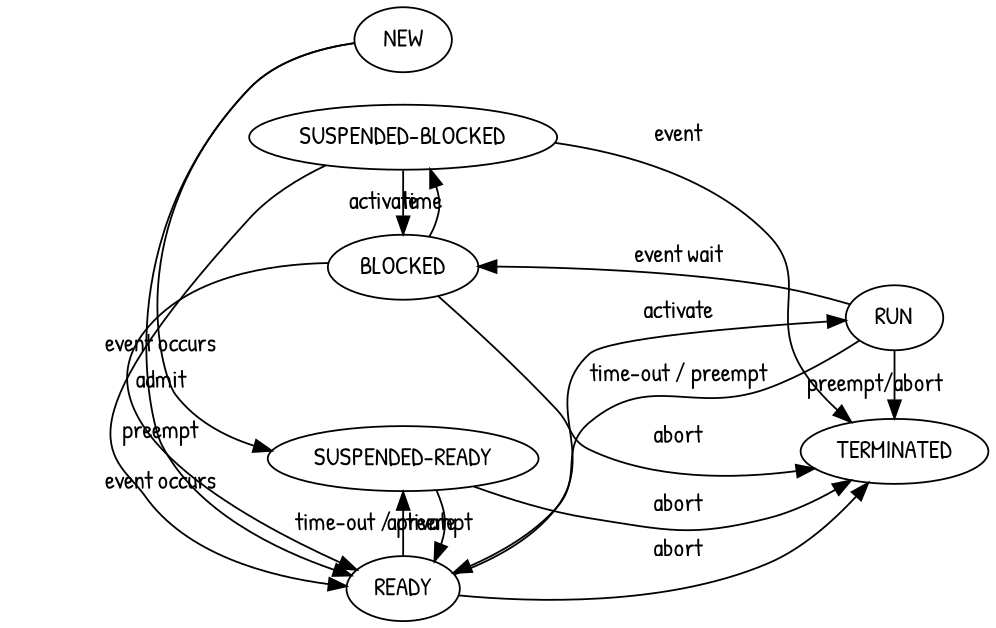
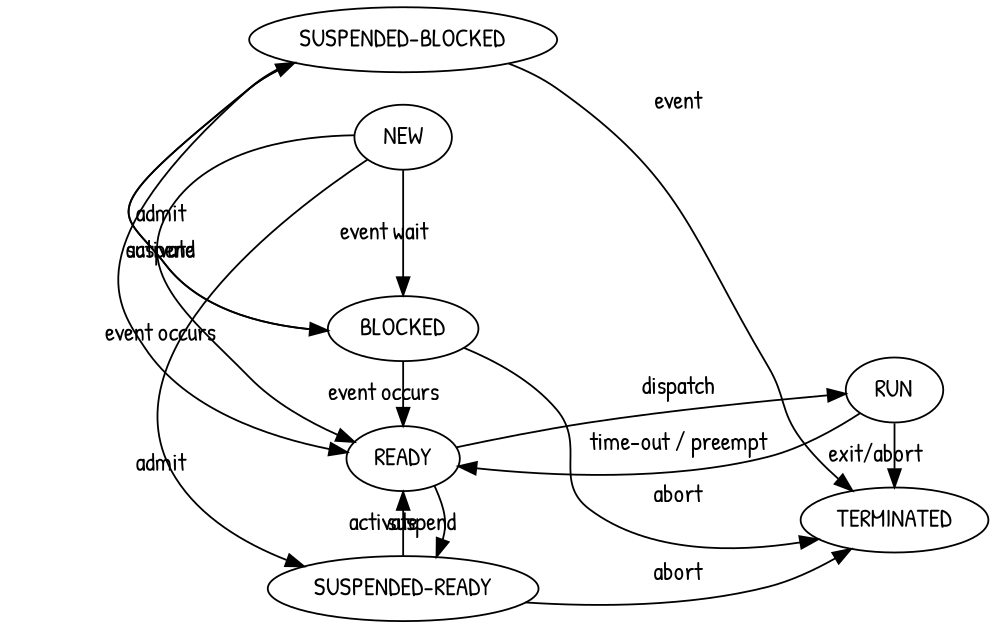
(422, 202) -> (161, 251)
(675, 275) -> (403, 224)
(679, 311) -> (679, 387)
(876, 385) -> (876, 455)
(161, 432) -> (161, 215)
(384, 524) -> (422, 524)
(671, 590) -> none
